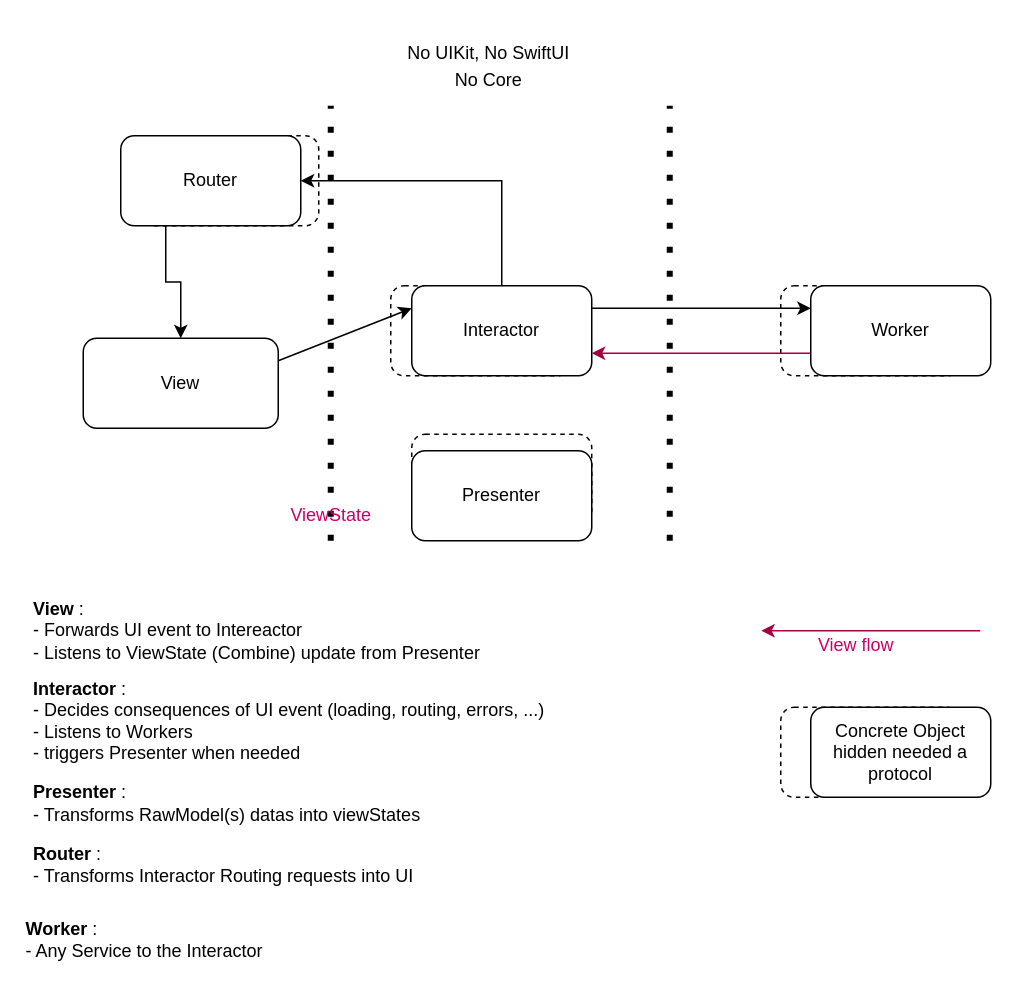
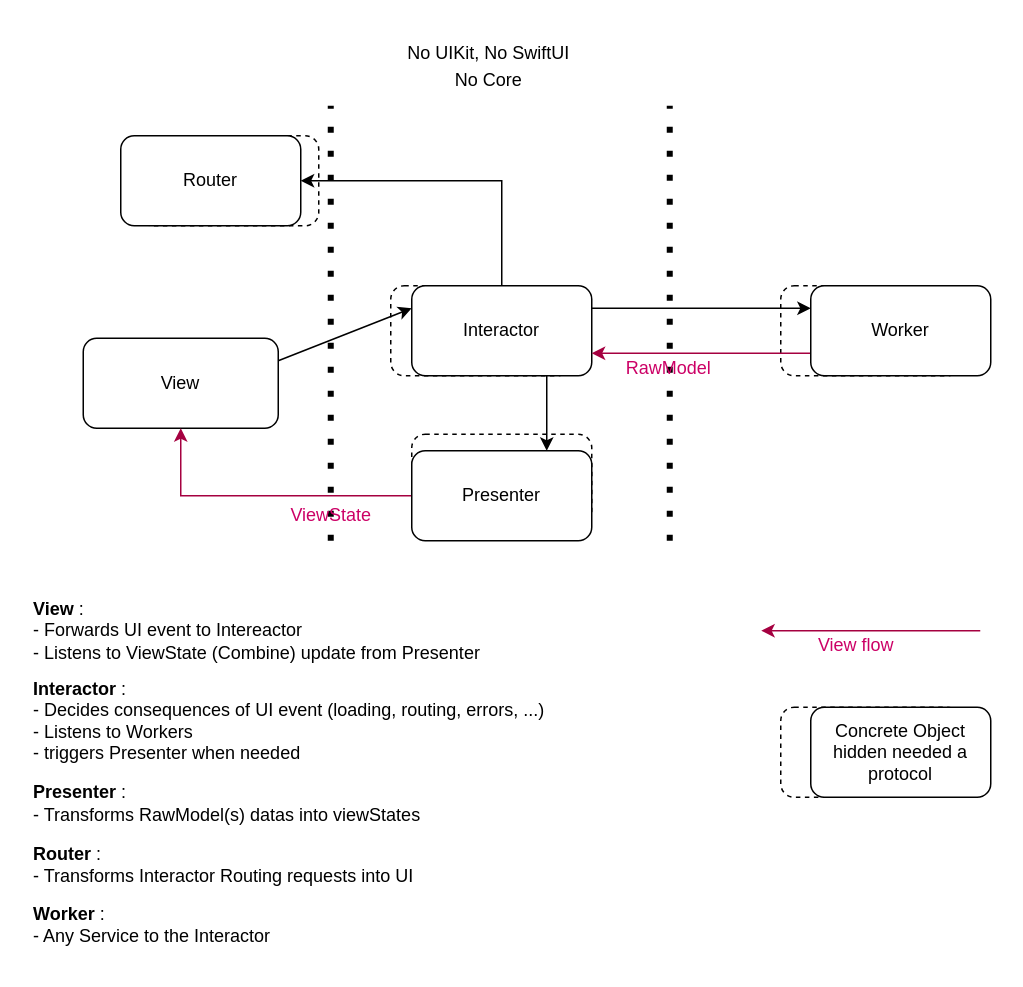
(168, 282) -> none
none -> (668, 368)
none -> (547, 408)
none -> (268, 496)
(158, 940) -> (166, 925)
